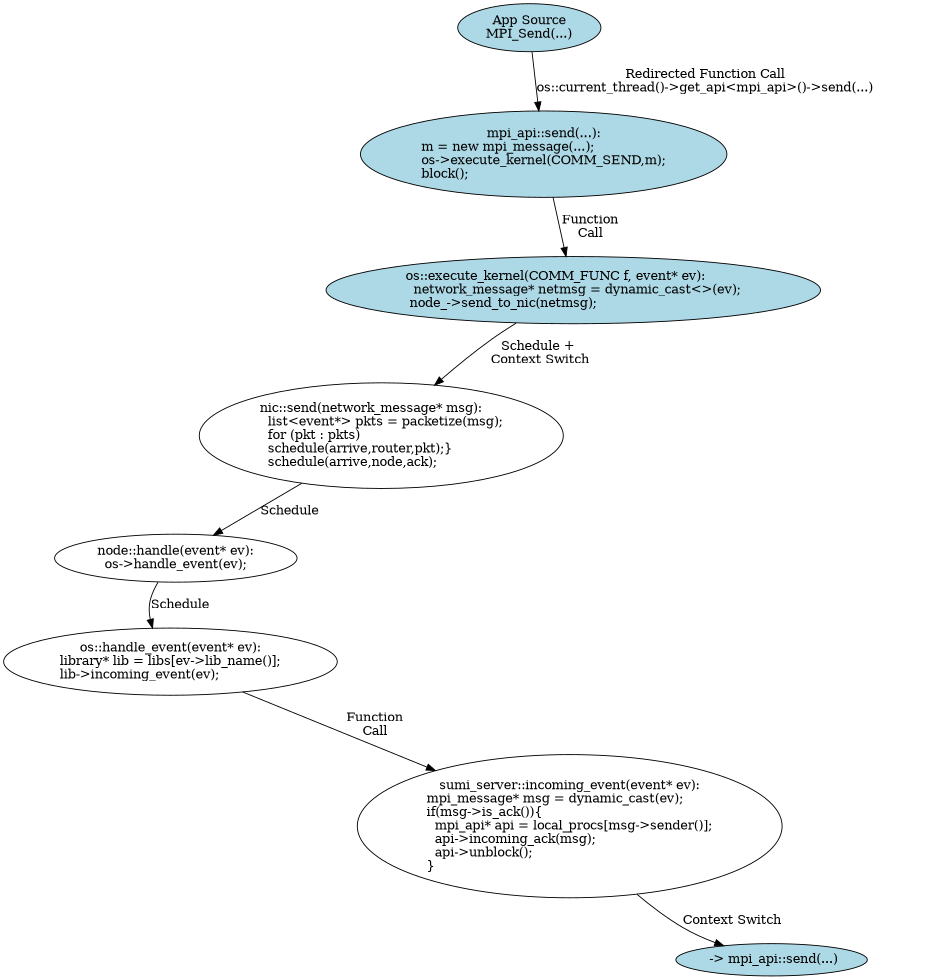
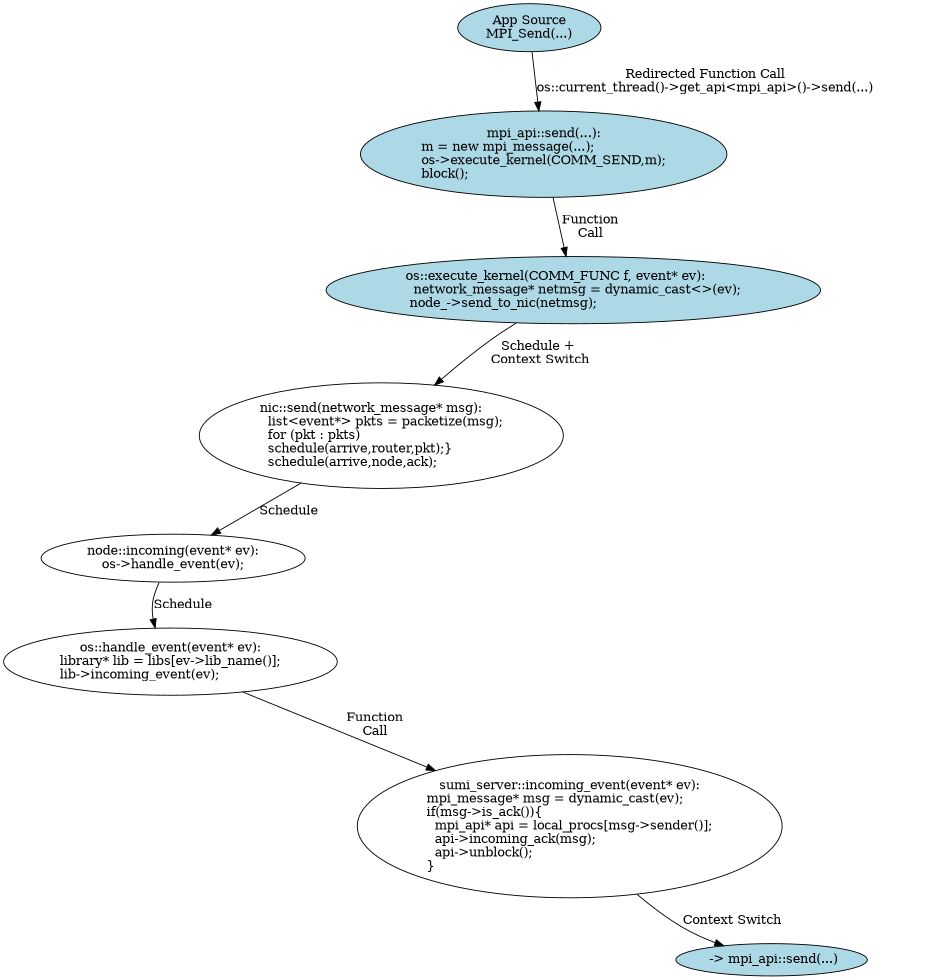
(176, 558) -> (173, 558)
